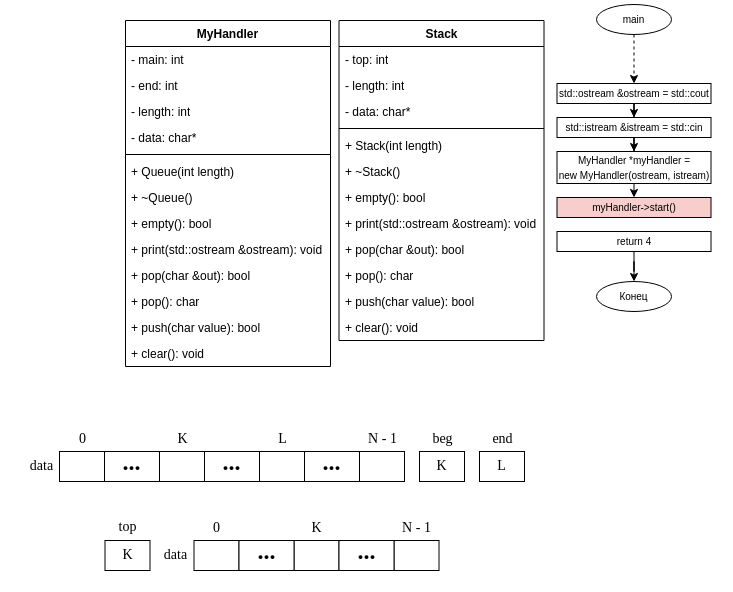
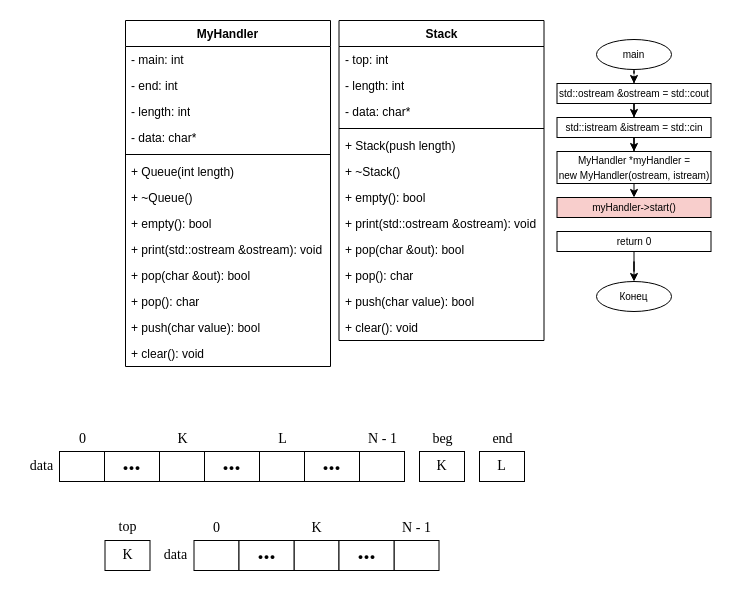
(634, 20) -> (634, 55)
(403, 147) -> (408, 147)
(635, 242) -> (635, 242)
